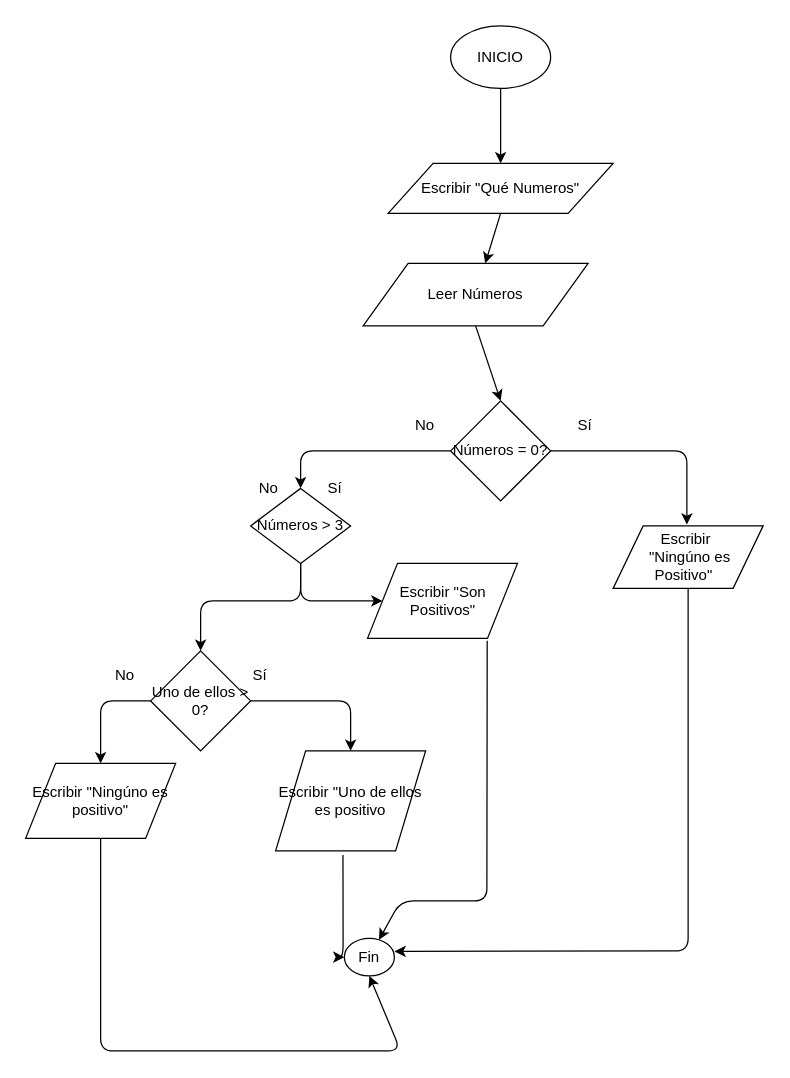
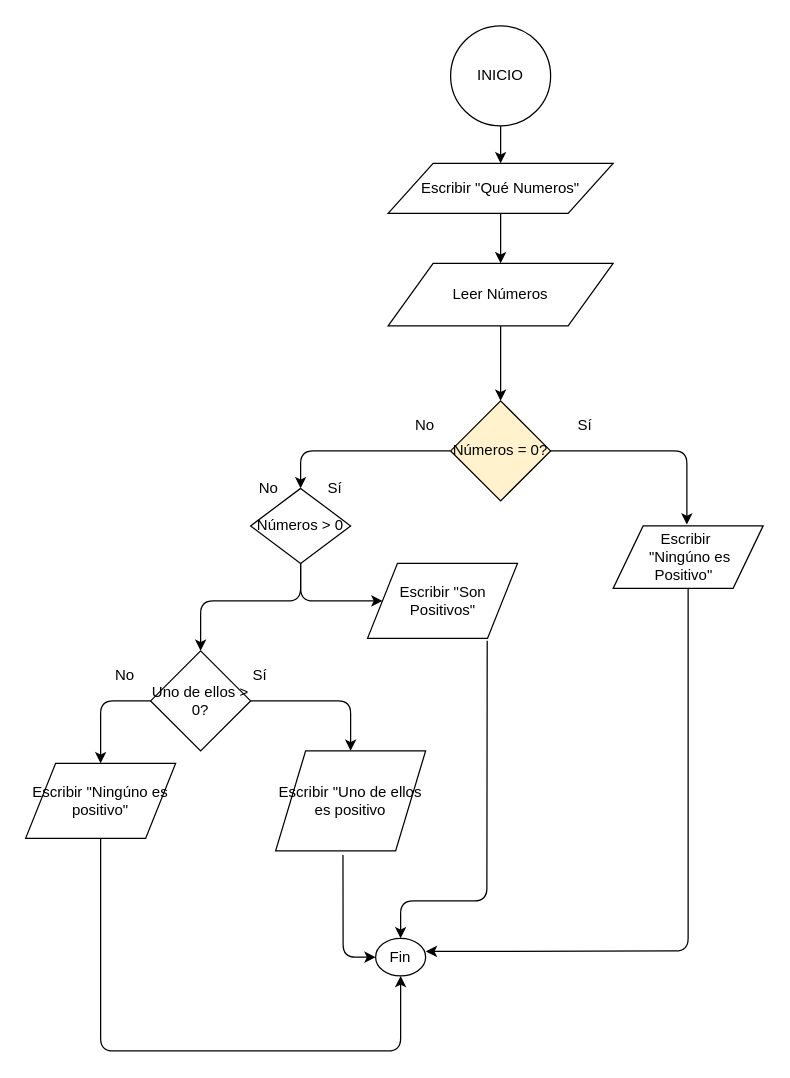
(501, 57) -> (501, 76)
(476, 294) -> (501, 294)
(501, 451) -> (501, 451)
(301, 526) -> (301, 526)
(369, 957) -> (401, 957)
